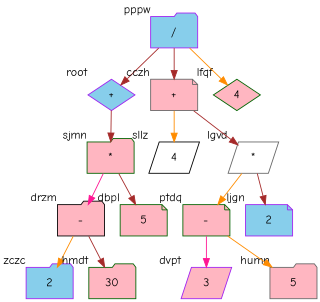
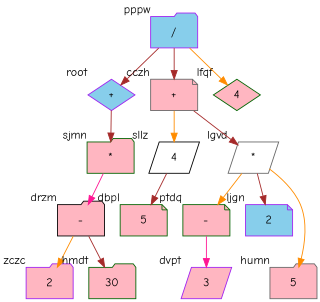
(125, 185) -> (161, 185)
(246, 249) -> (302, 208)
(50, 283) -> (50, 283)
